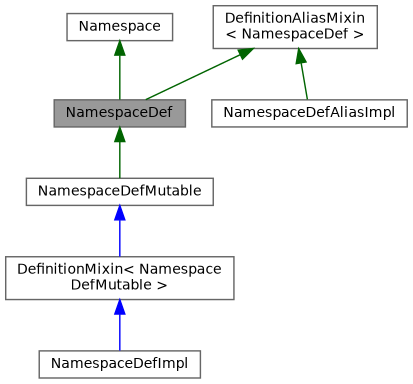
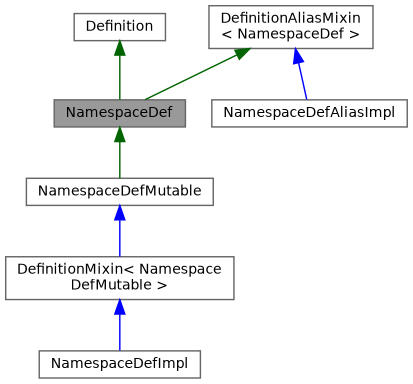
(120, 27) -> (120, 27)
(304, 81) -> (303, 81)
